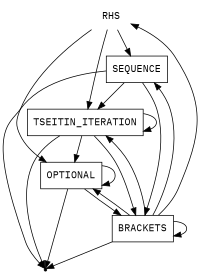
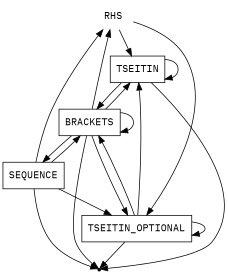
(122, 39) -> (59, 95)
(85, 122) -> (137, 229)
(71, 176) -> (138, 69)
